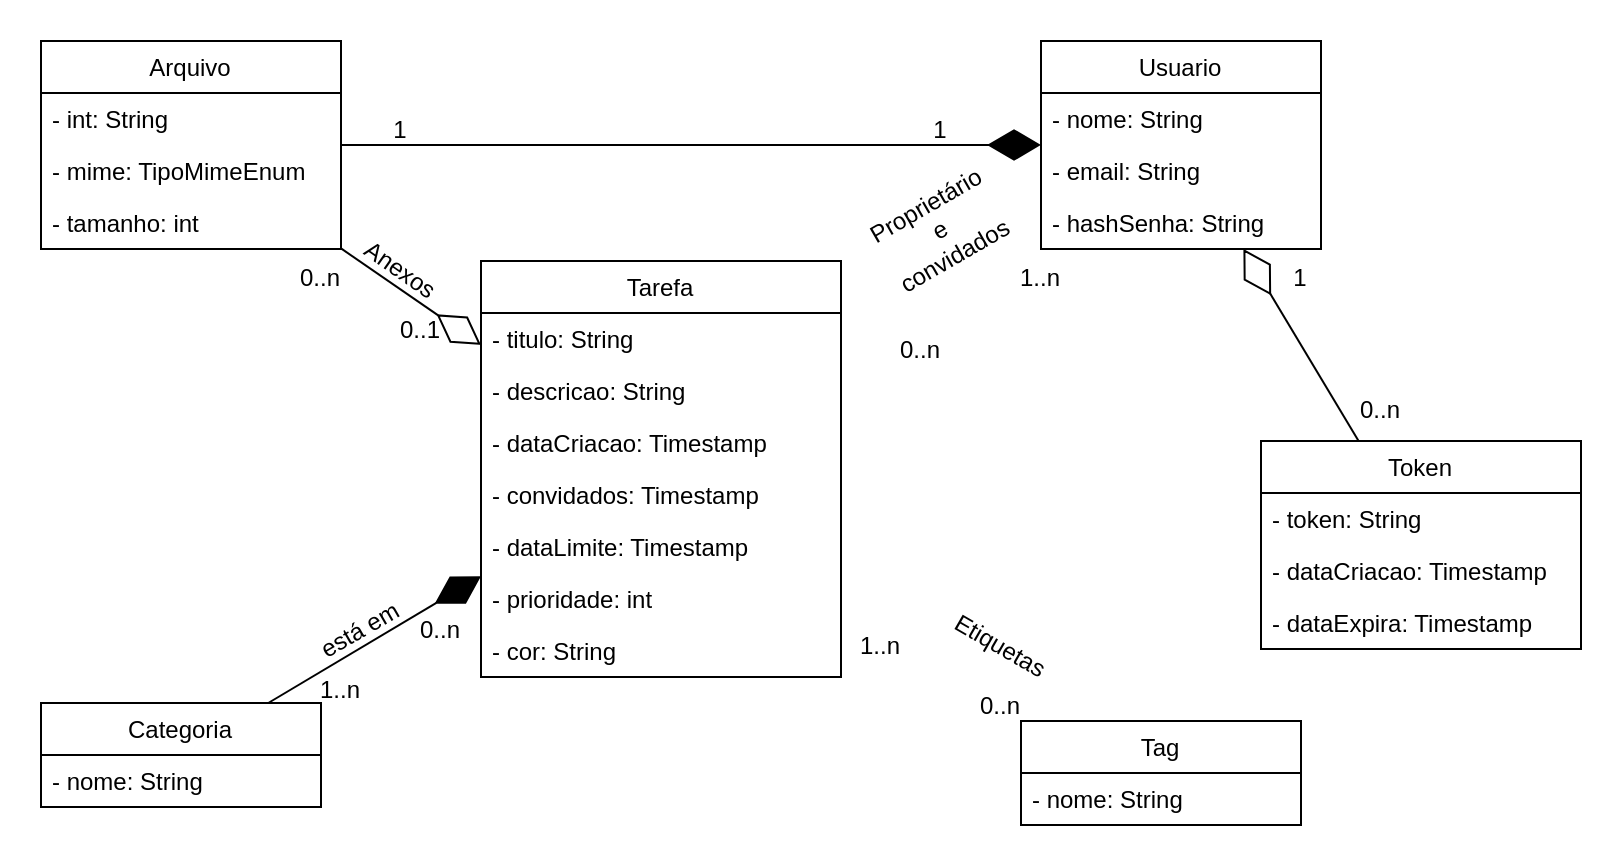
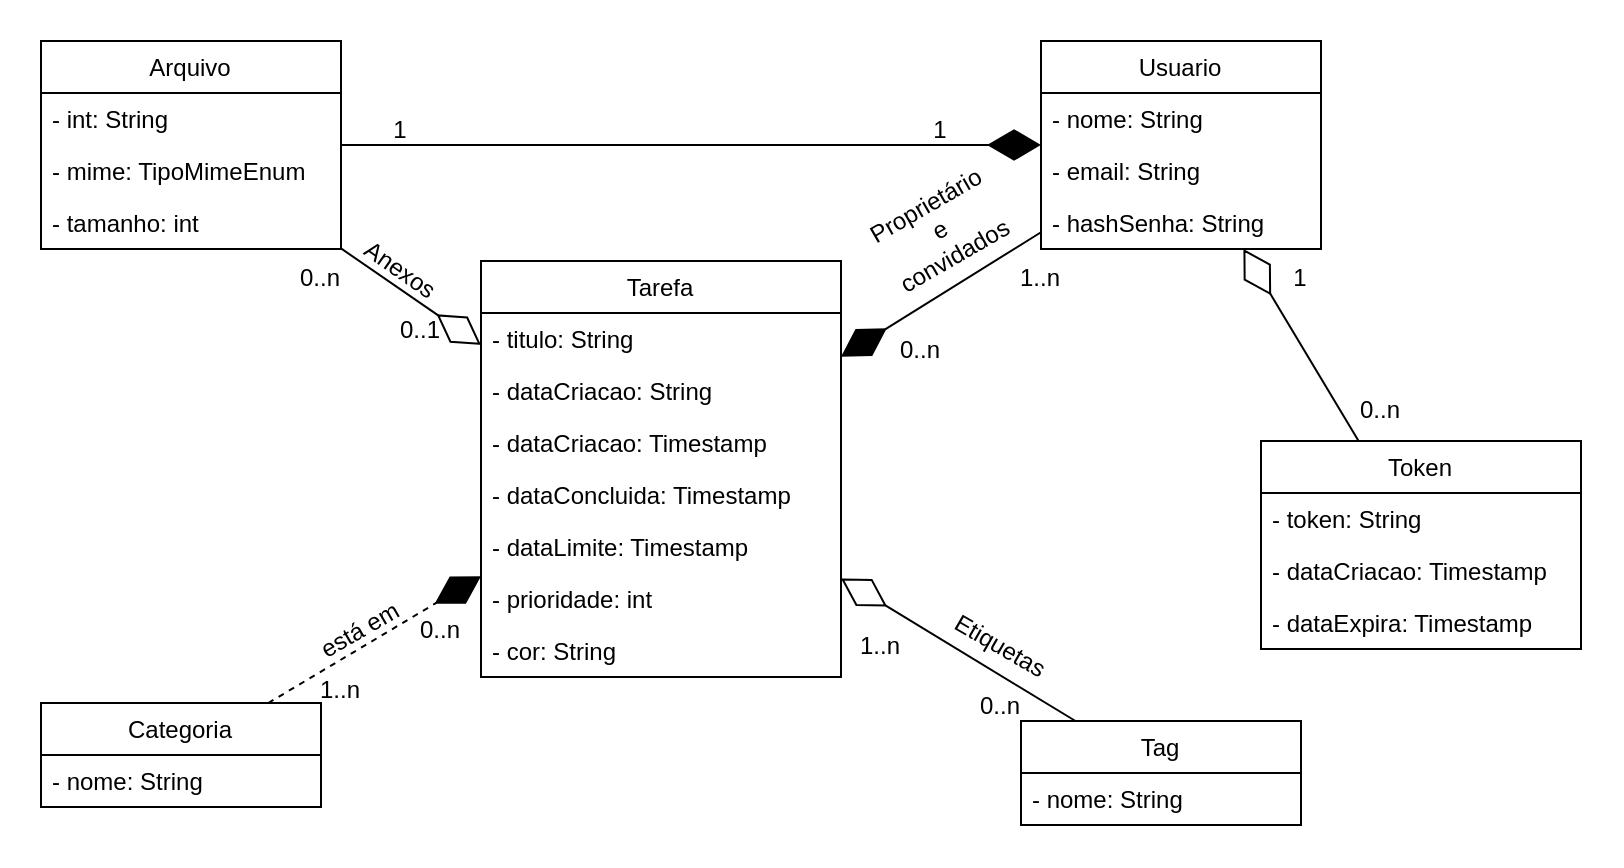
none -> (963, 281)
(604, 392) -> (618, 392)
(631, 496) -> (648, 496)
(354, 652) -> (354, 652)
none -> (979, 662)
